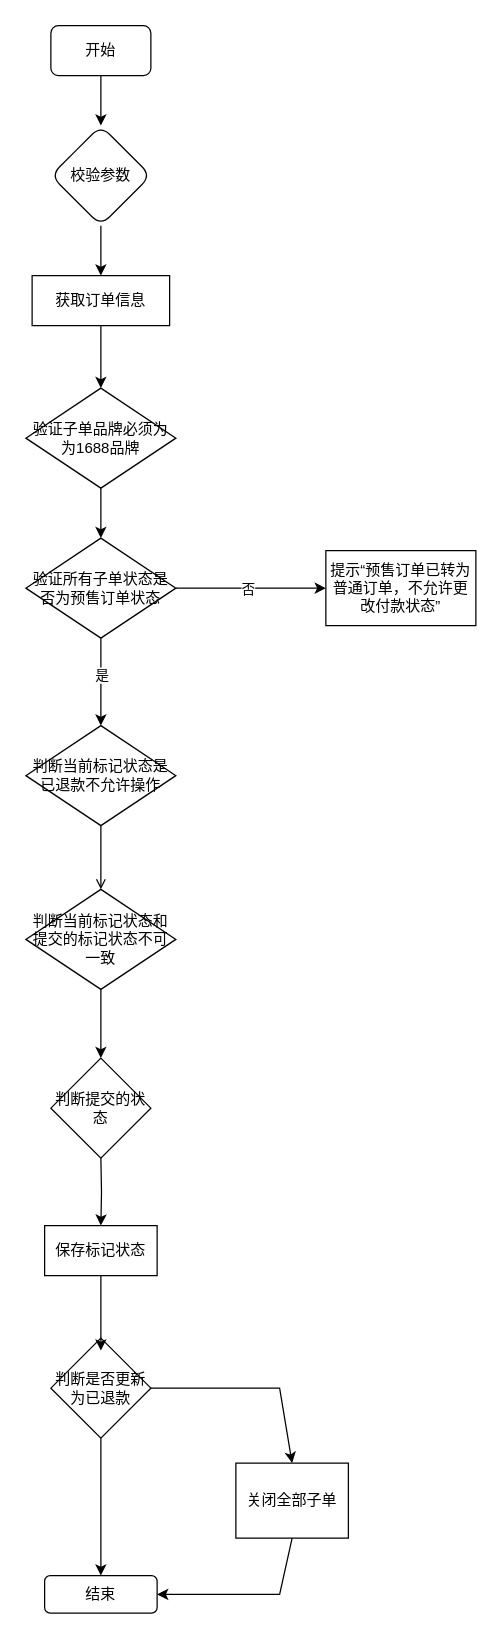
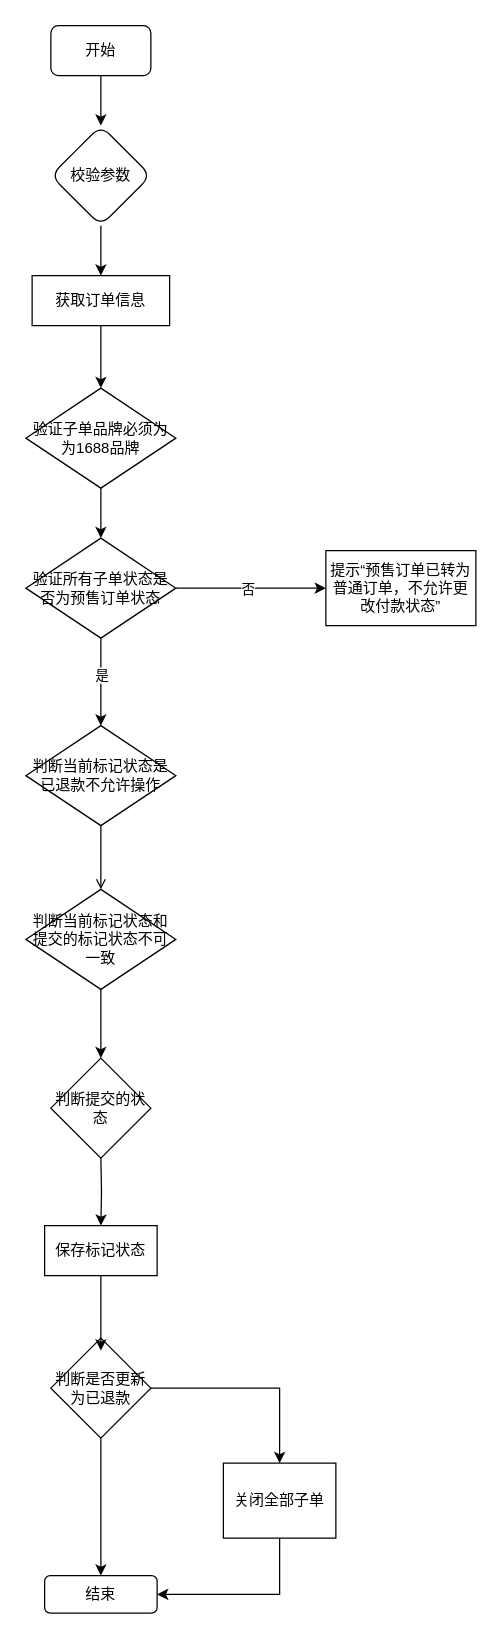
(292, 1501) -> (279, 1501)
